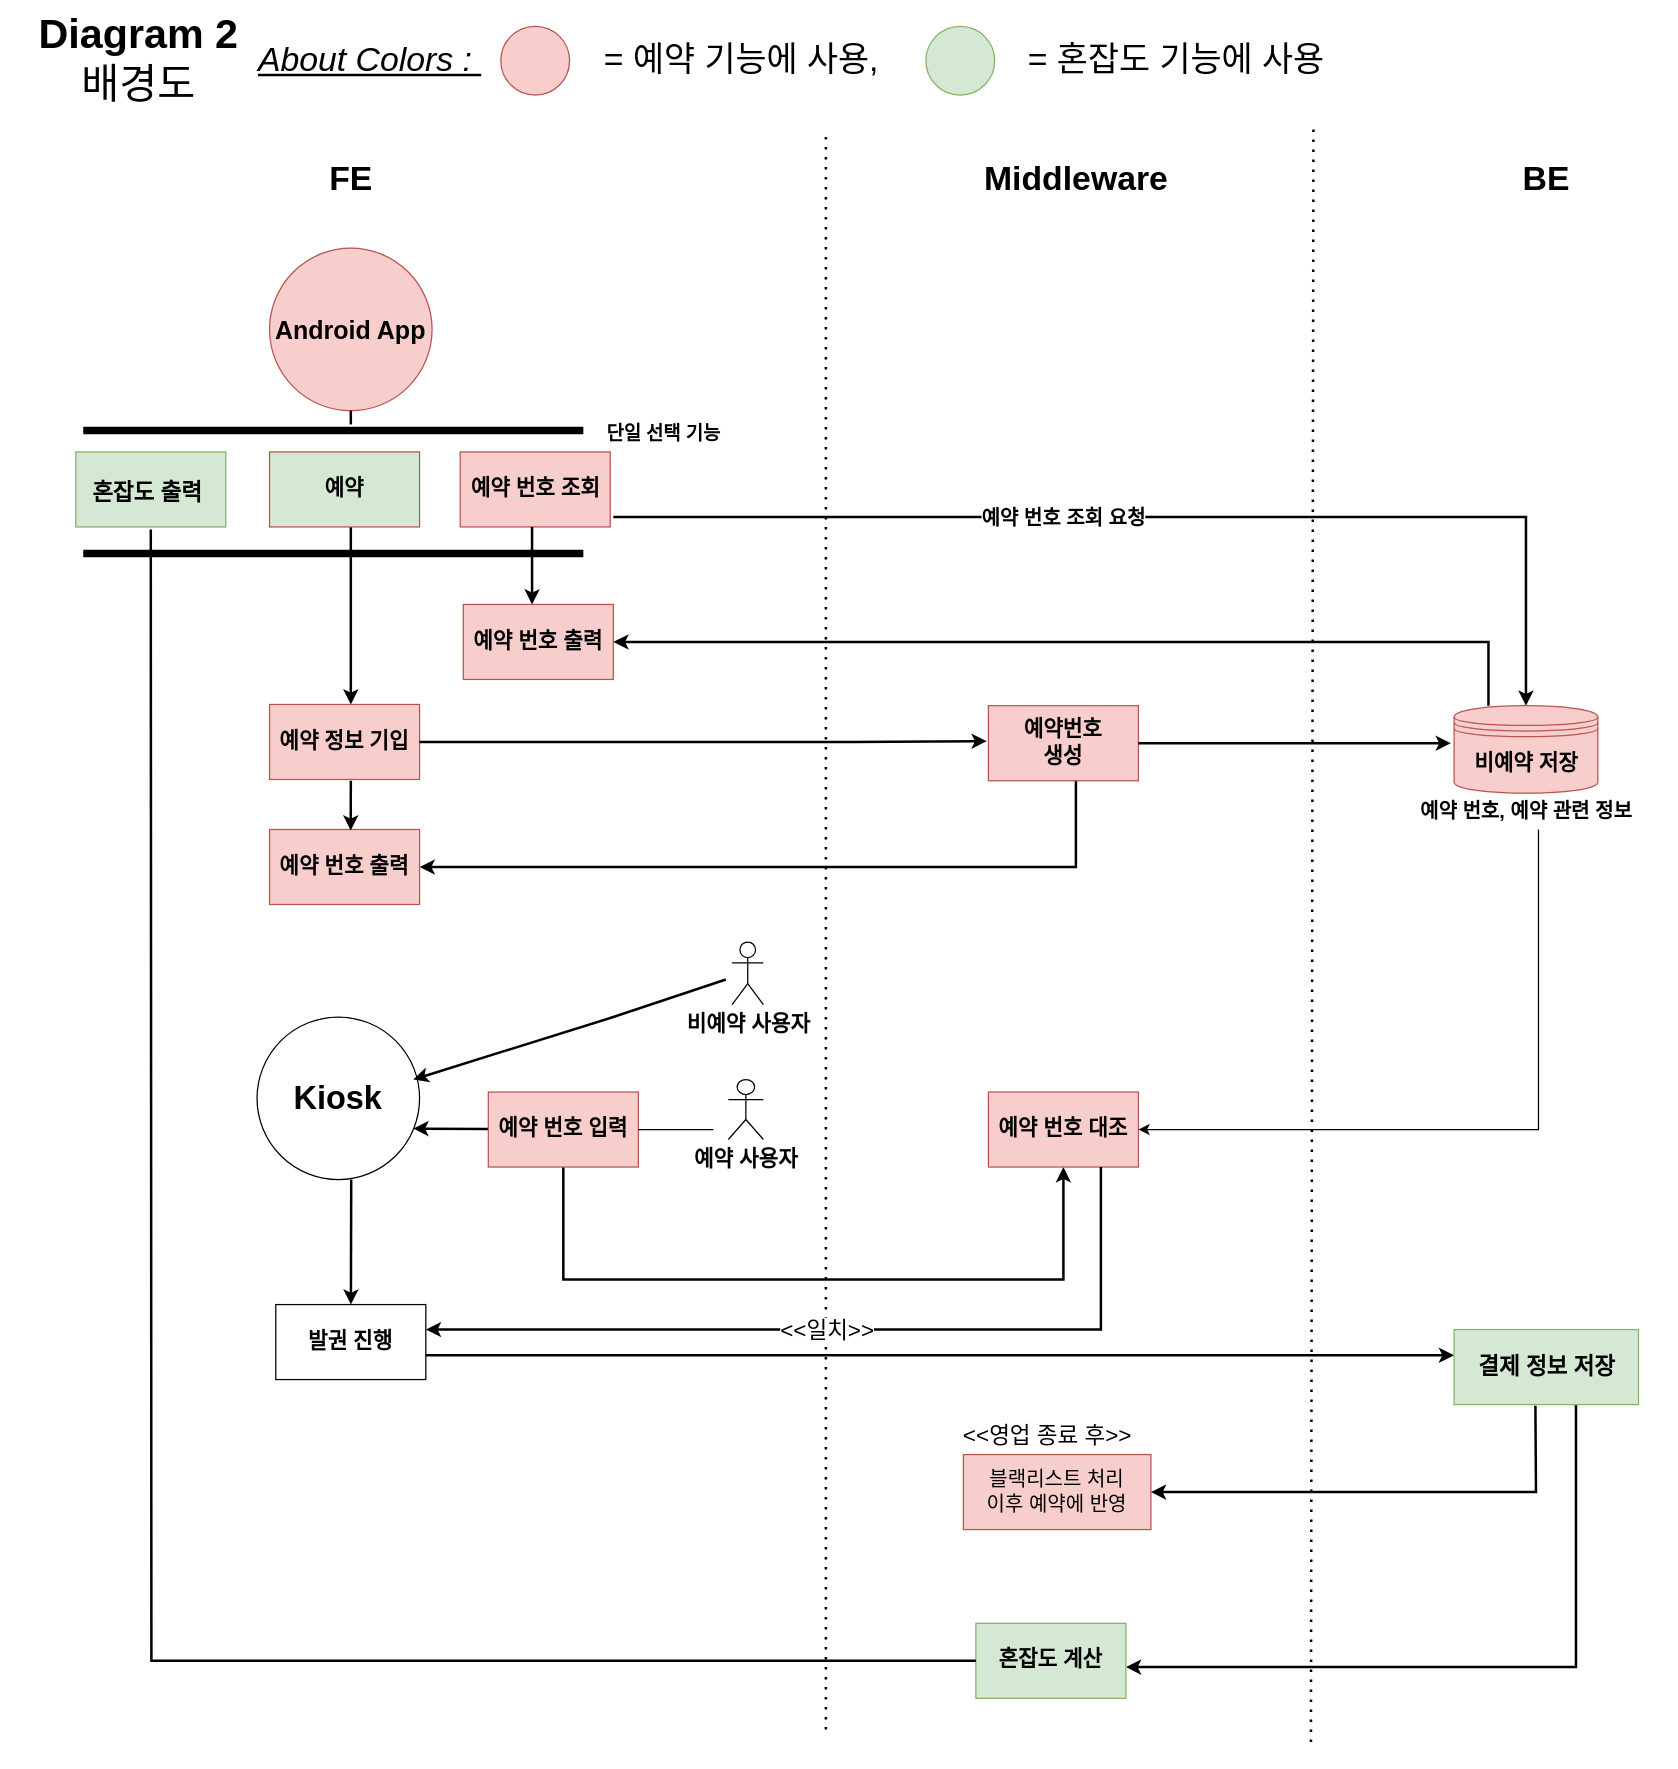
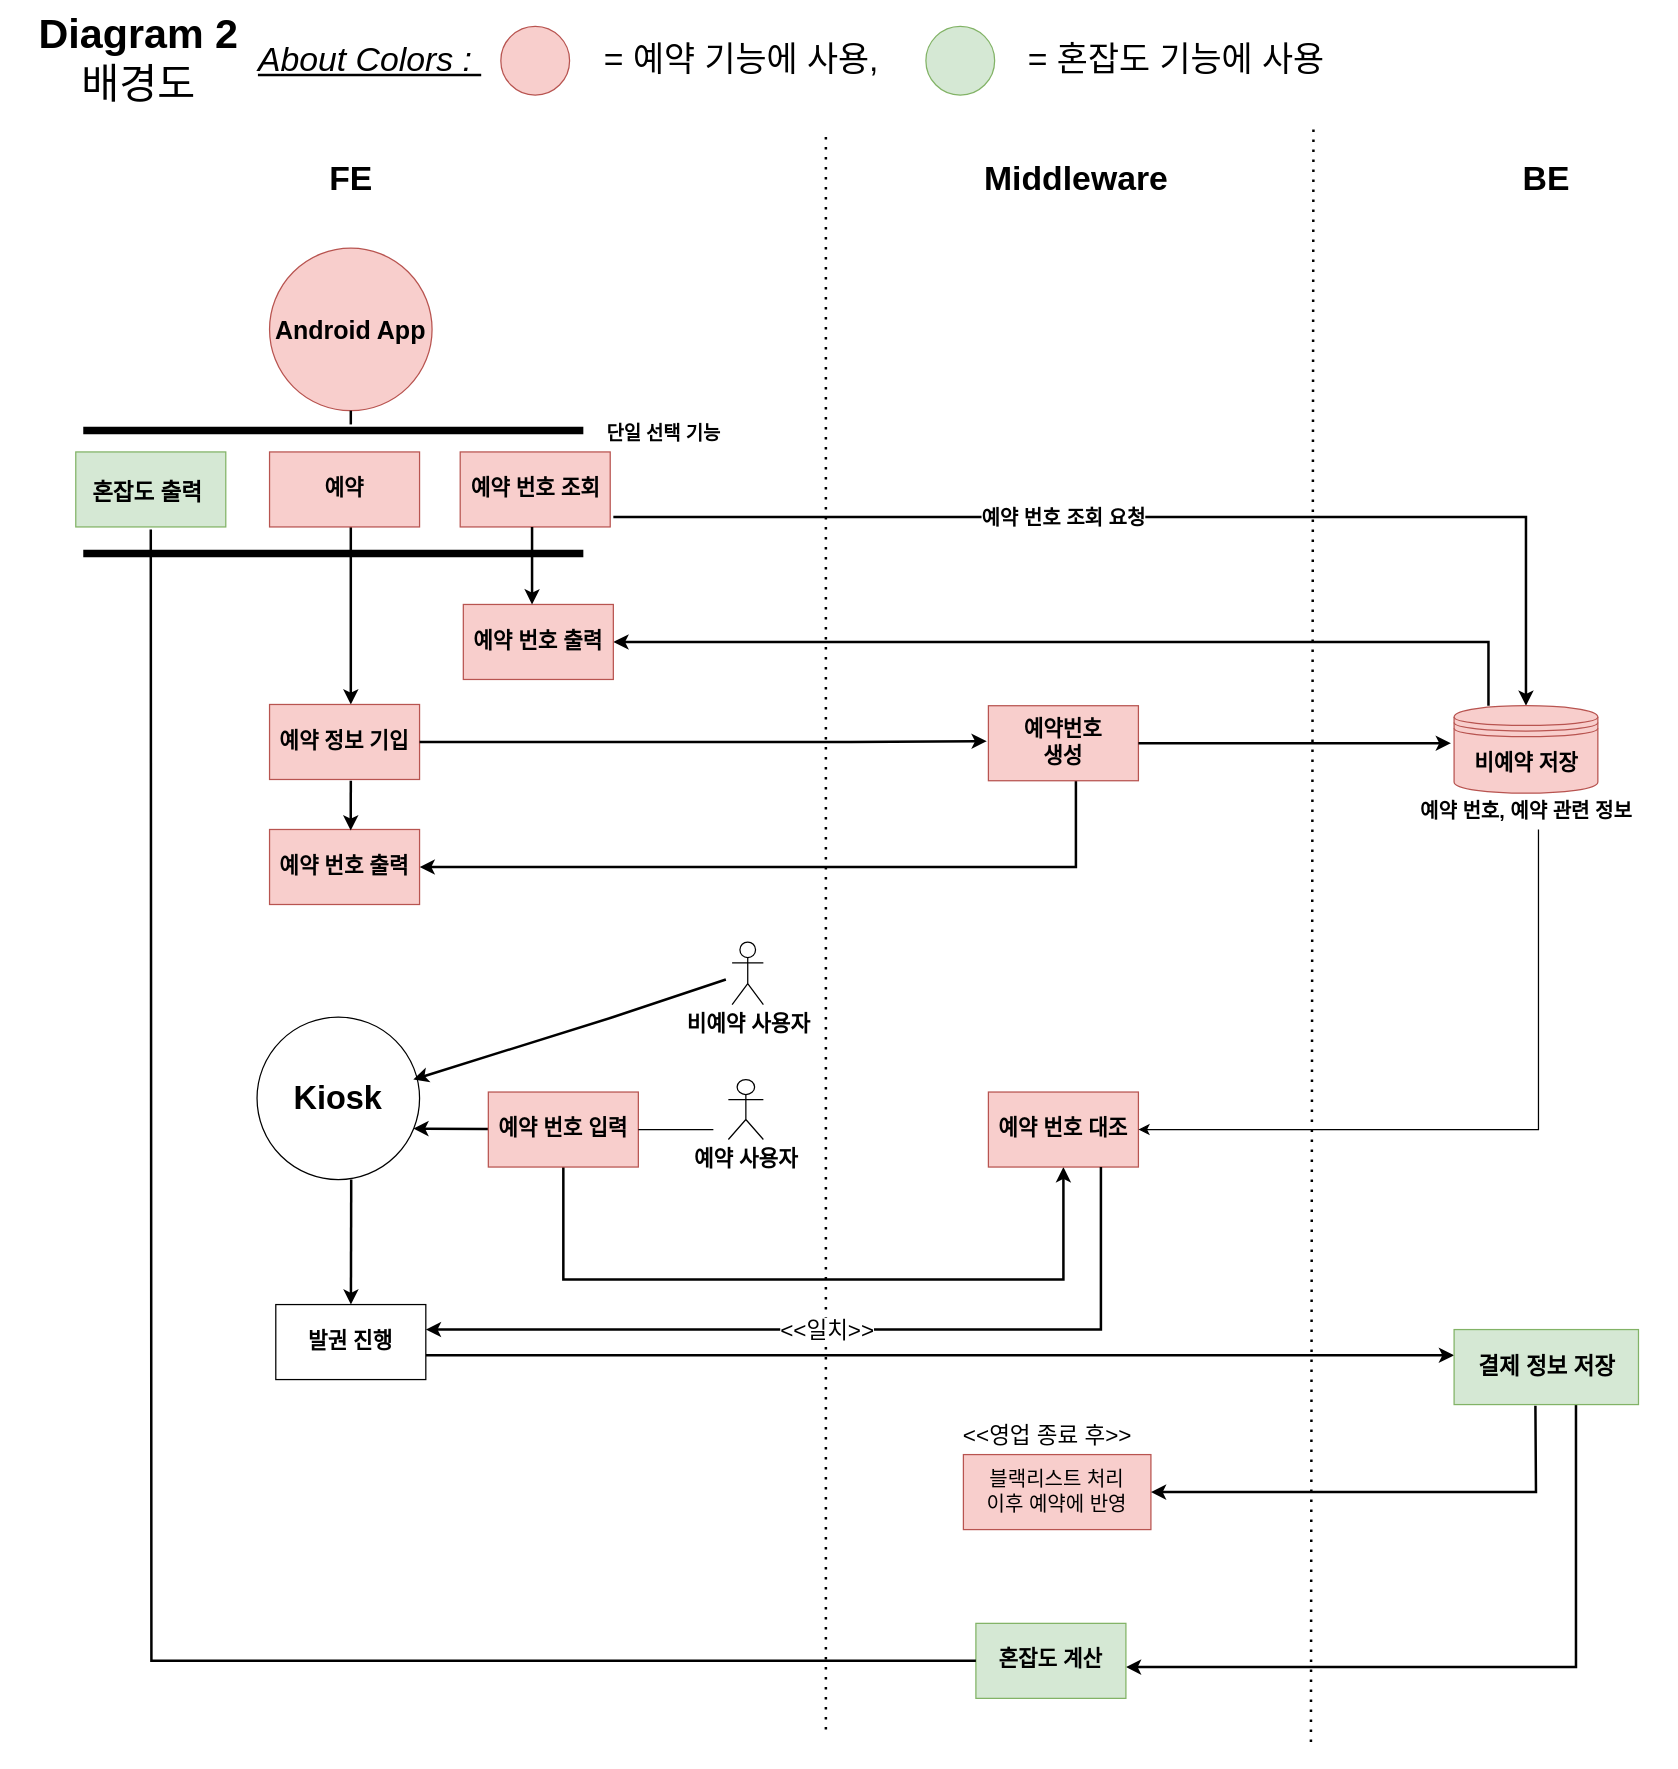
(344, 489) -> (344, 489)
